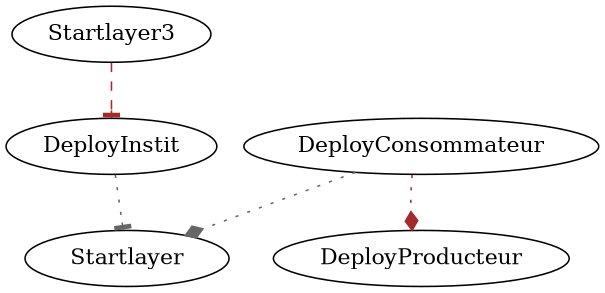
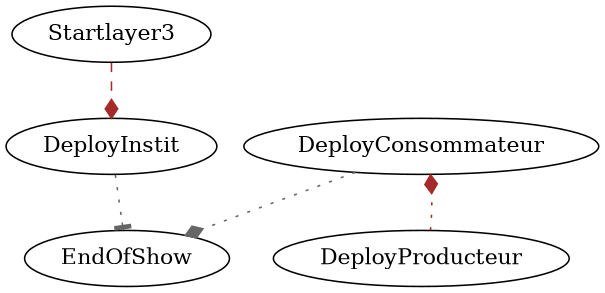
(111, 87) -> (111, 87)
(411, 193) -> (432, 212)
(127, 258) -> (127, 258)
